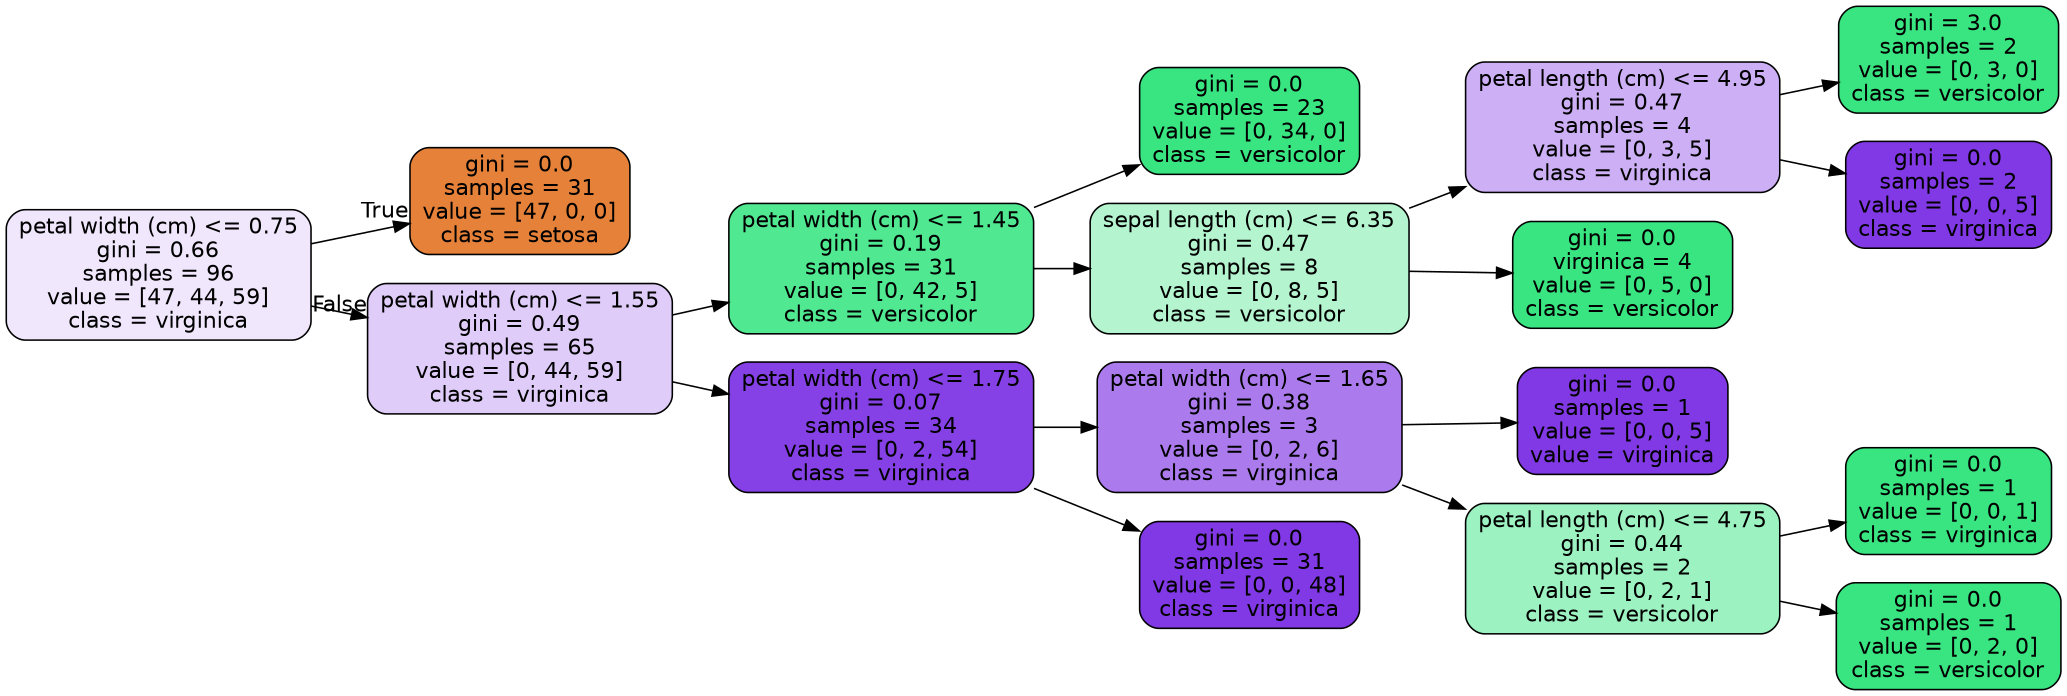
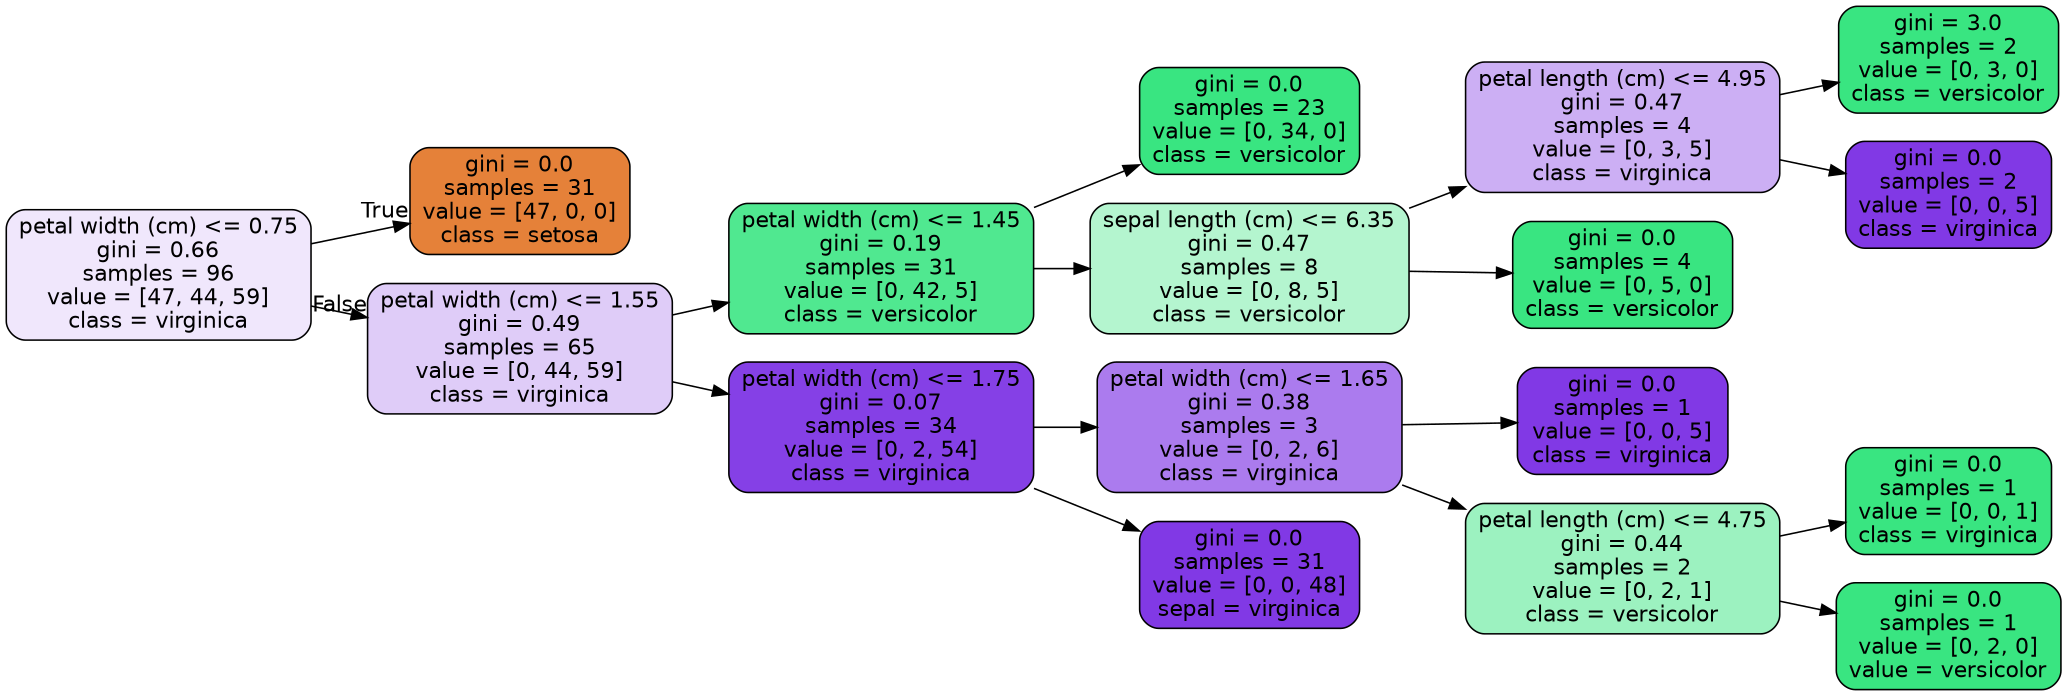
(1623, 275) -> (1623, 275)
(1623, 421) -> (1623, 421)
(1250, 575) -> (1250, 575)
(1949, 636) -> (1949, 636)
